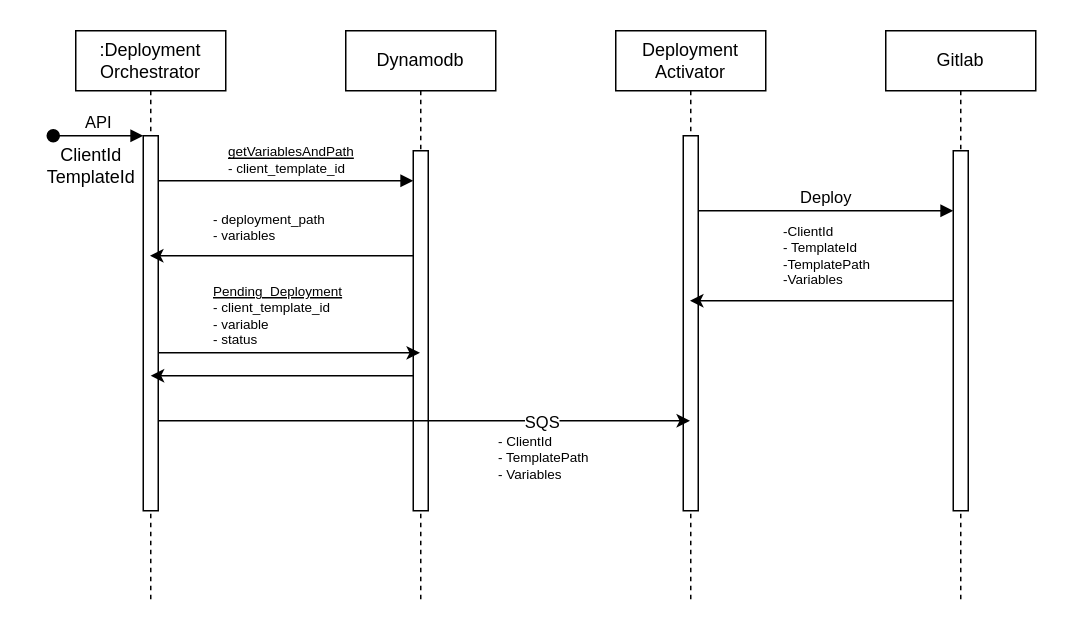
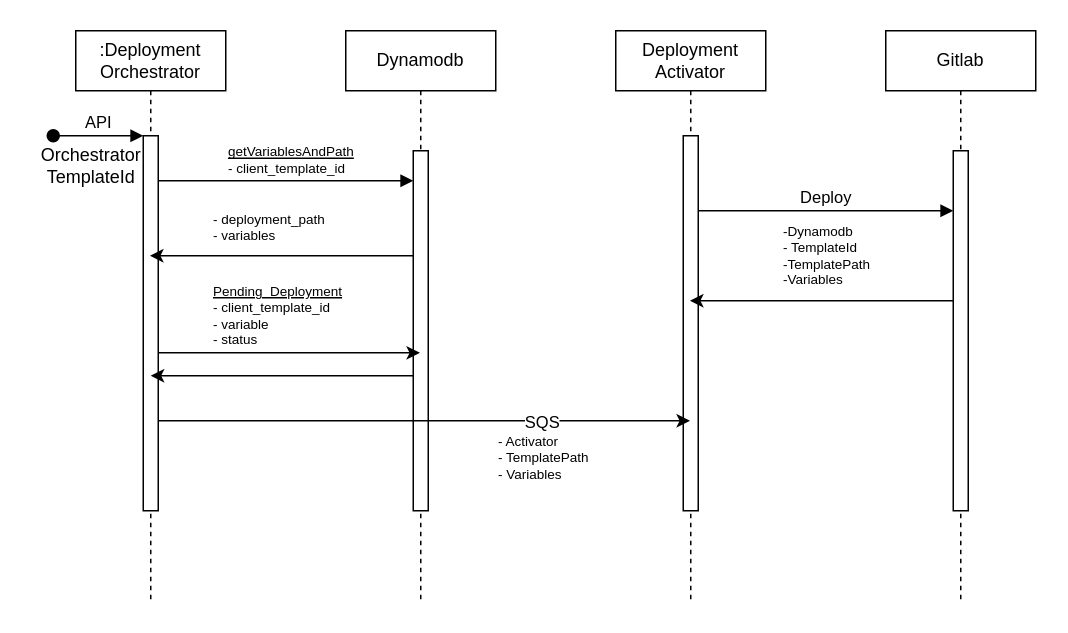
(92, 166) -> (92, 166)
(847, 256) -> (847, 256)
(565, 458) -> (565, 458)
